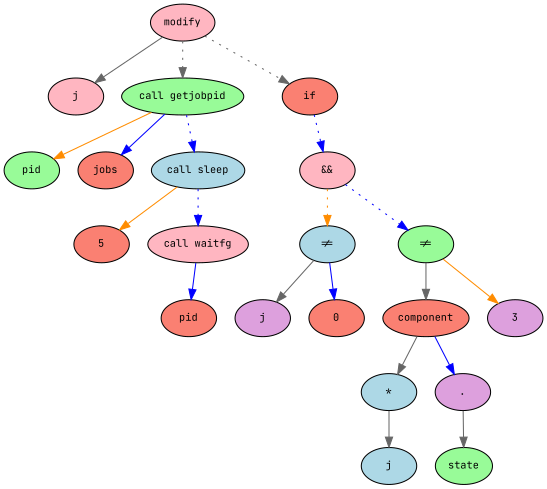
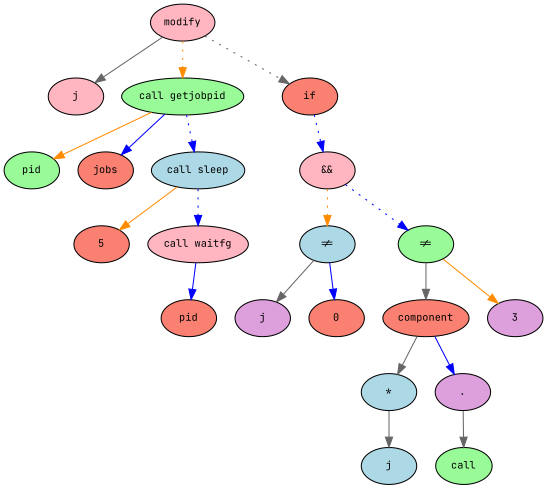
(183, 54) -> (183, 54)
(464, 466) -> (464, 466)
